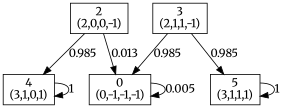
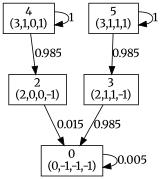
(67, 51) -> (33, 50)
(205, 51) -> (113, 50)
(125, 54) -> (70, 125)
